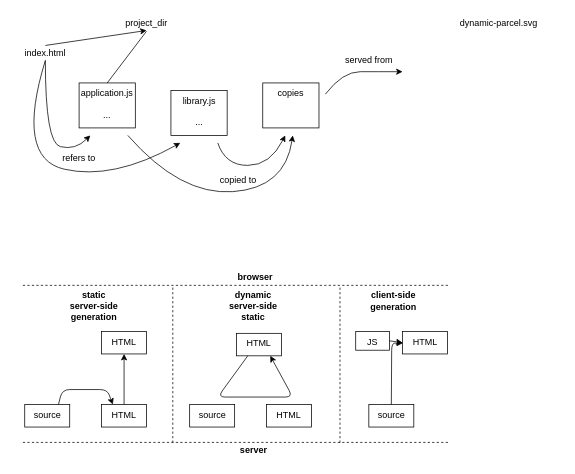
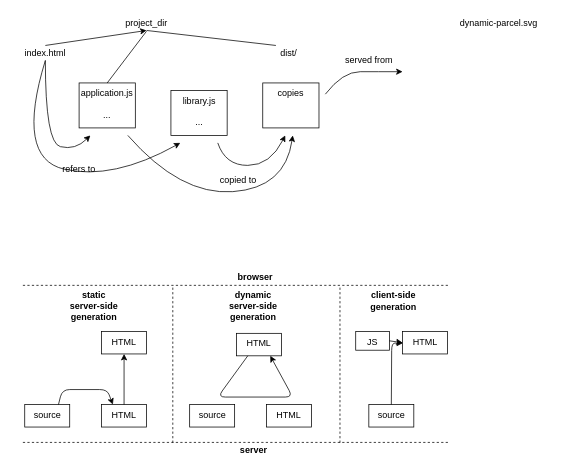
none -> (211, 38)
none -> (289, 53)
(79, 158) -> (79, 169)
(254, 306) -> (254, 306)
